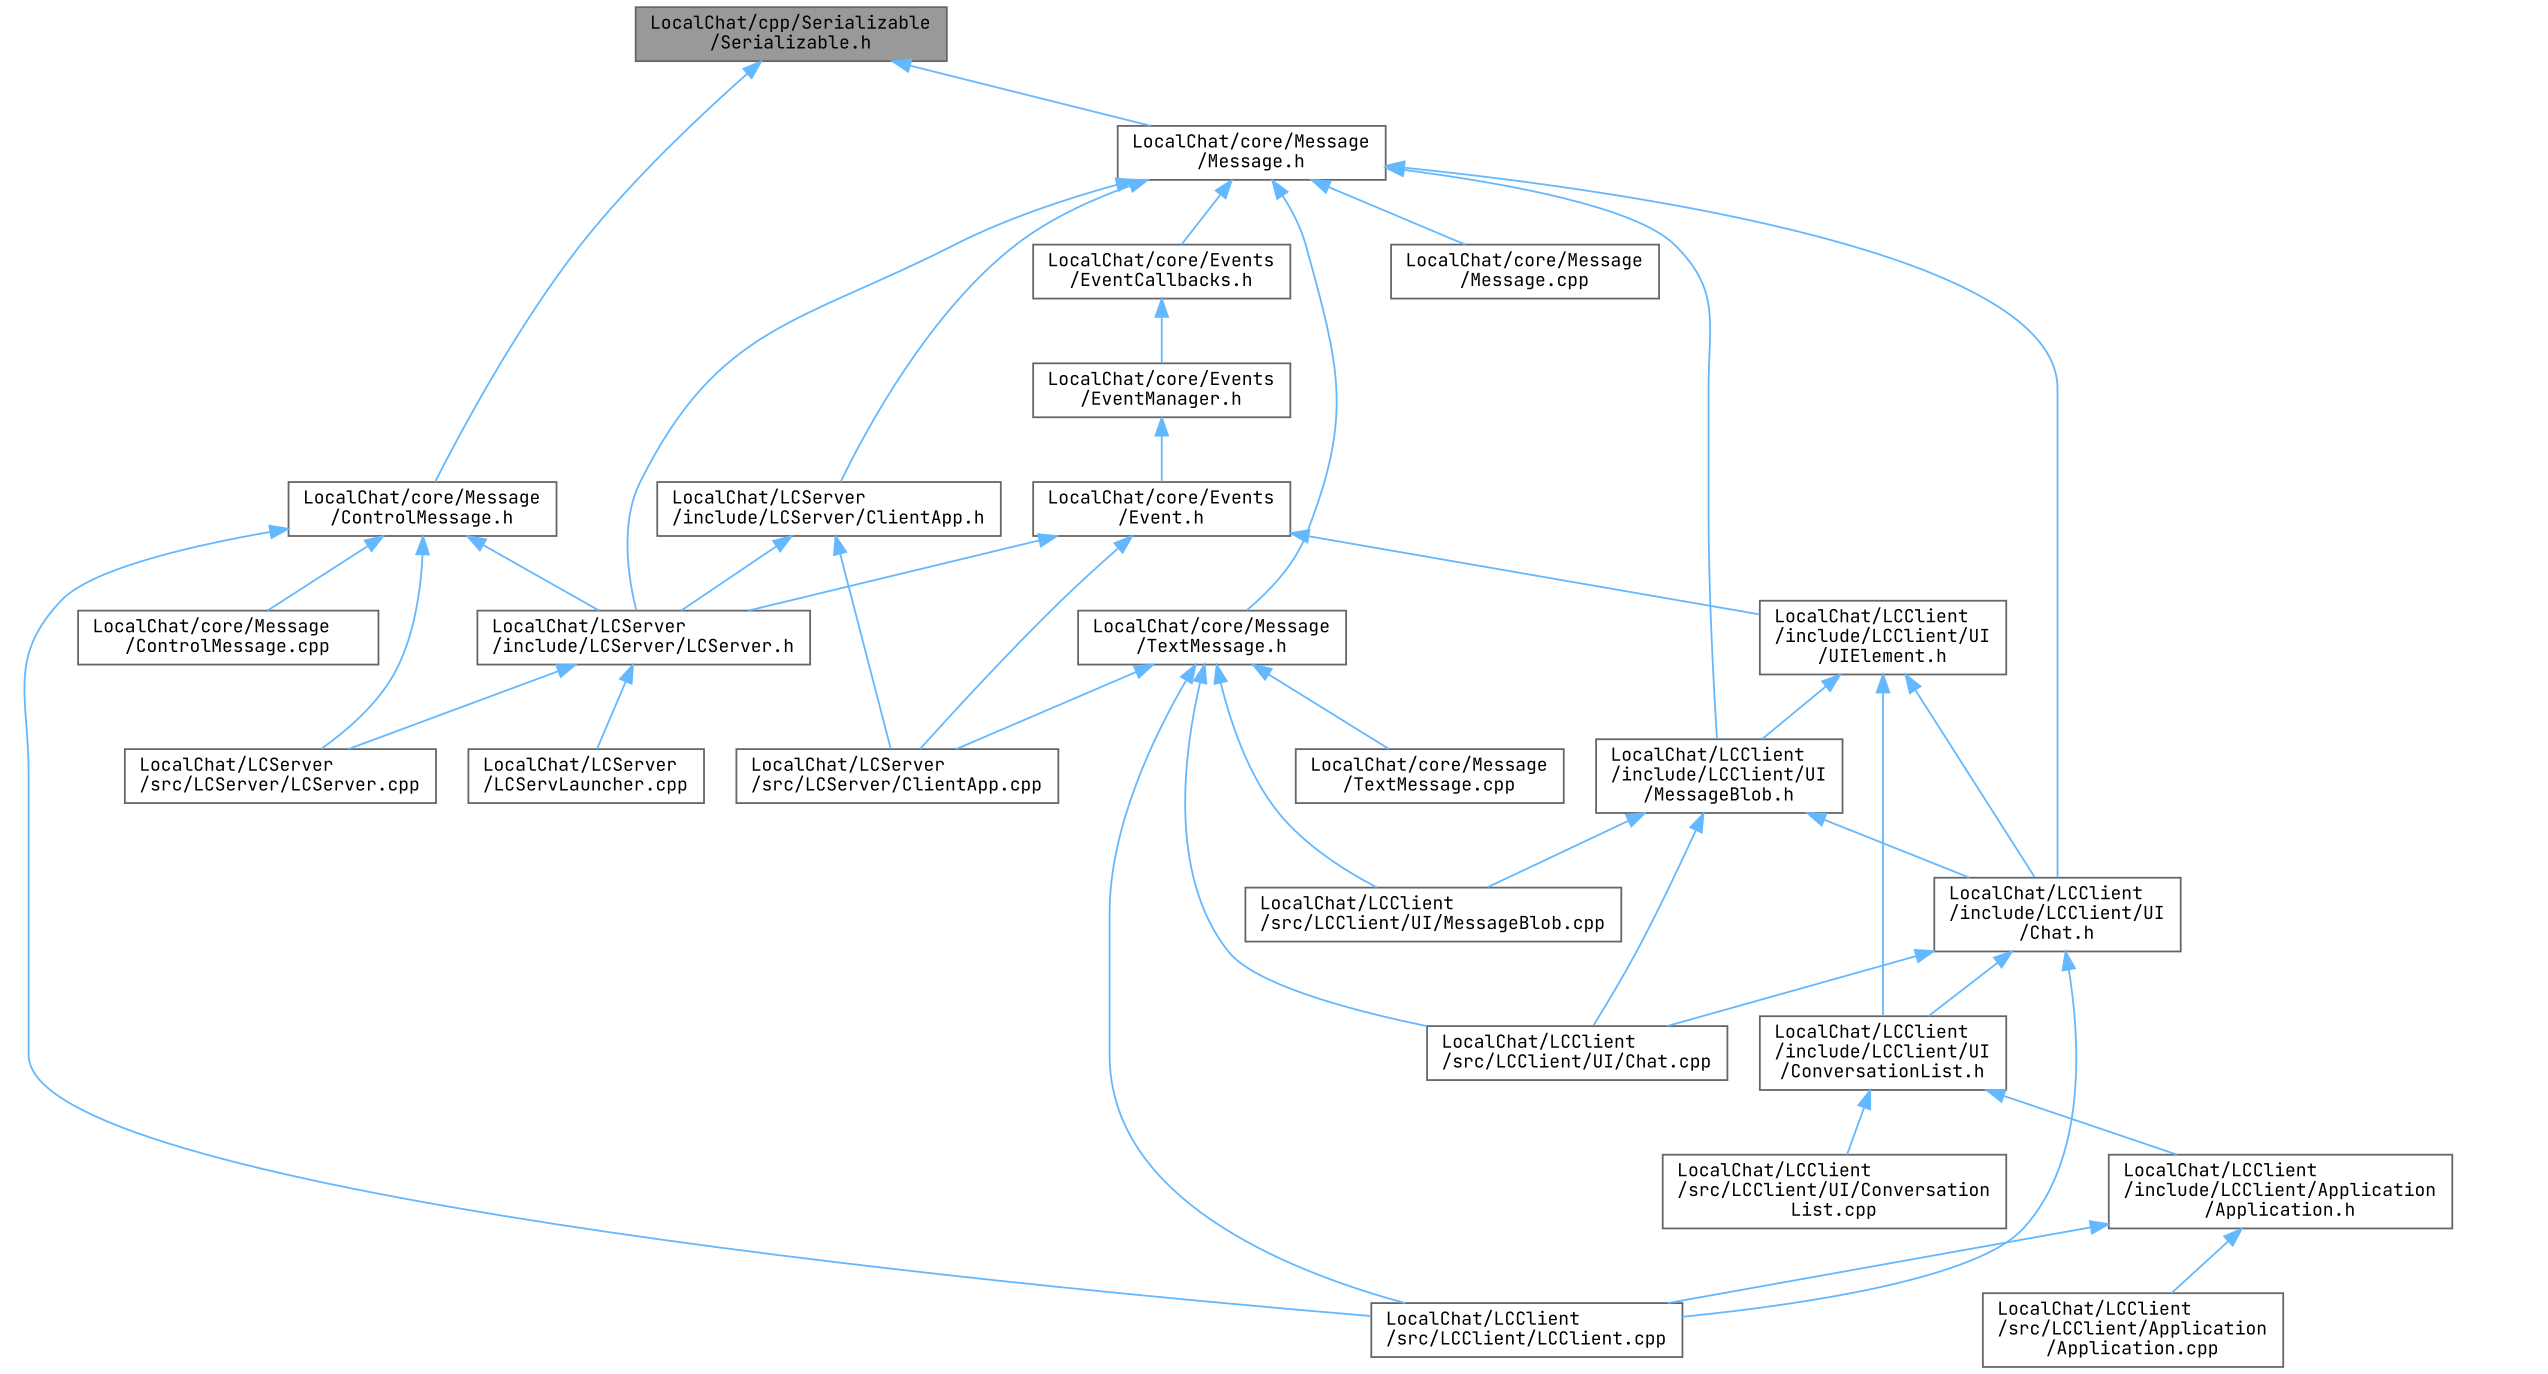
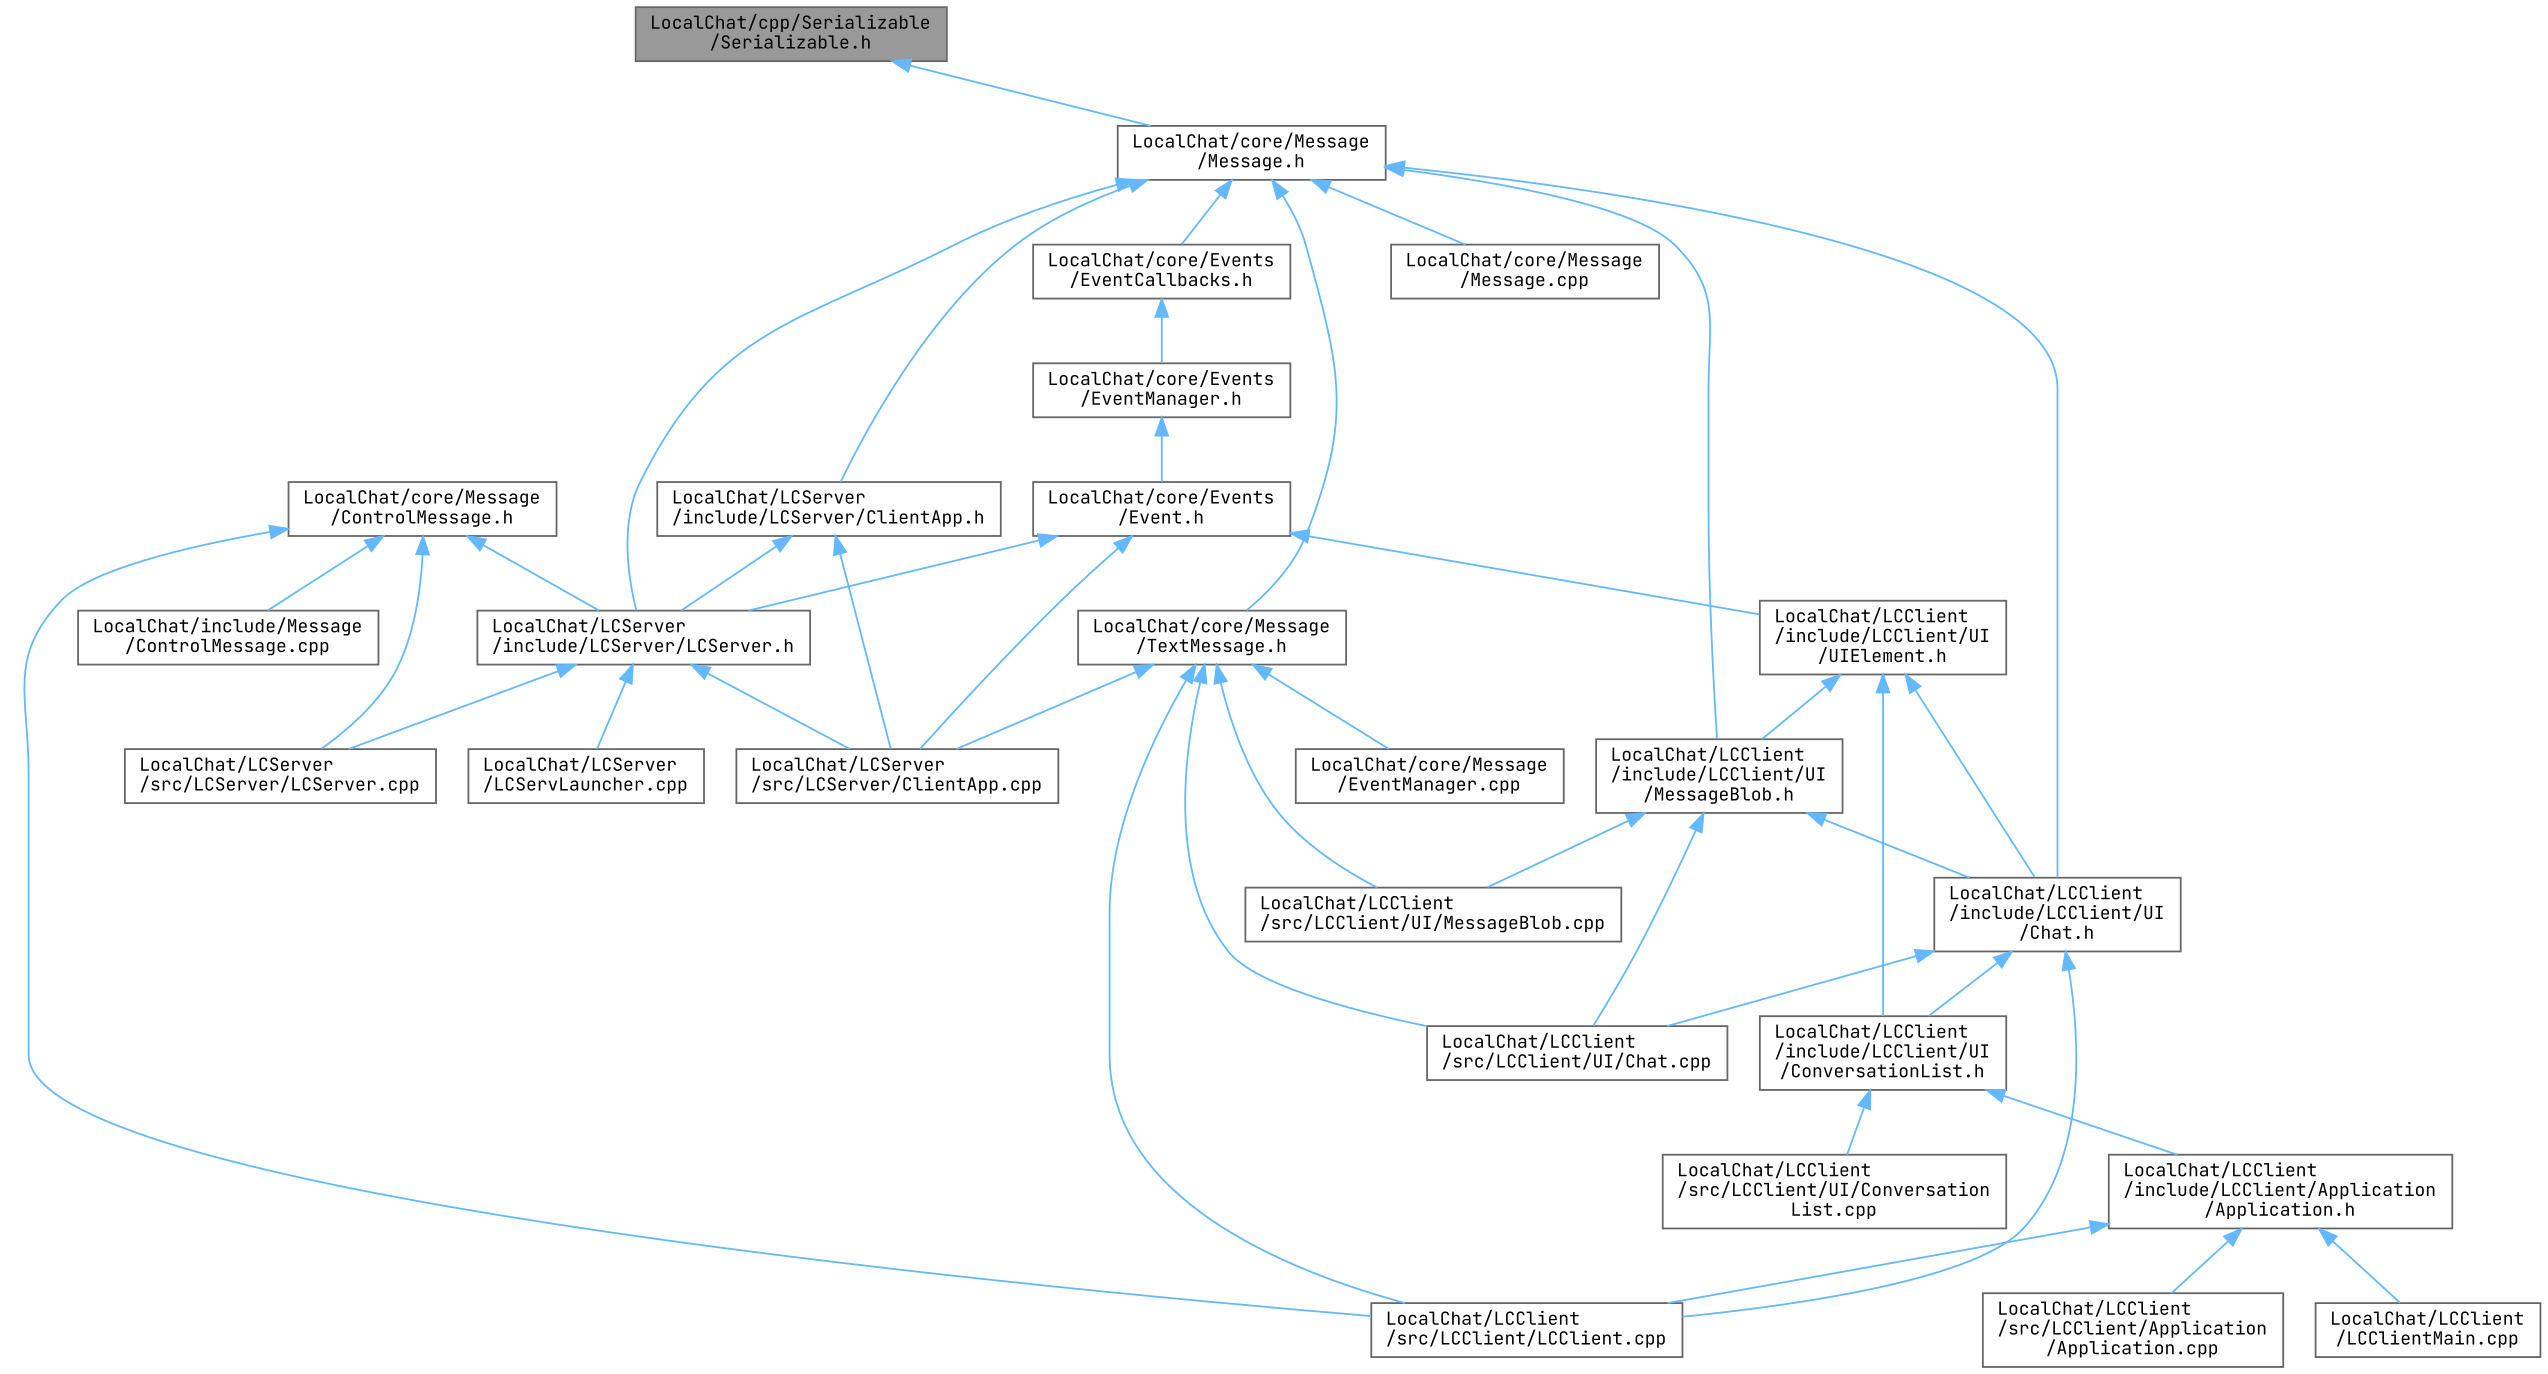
(569, 261) -> none
(228, 638) -> (228, 638)
none -> (779, 711)
(1430, 776) -> (1430, 776)
none -> (2428, 1330)
